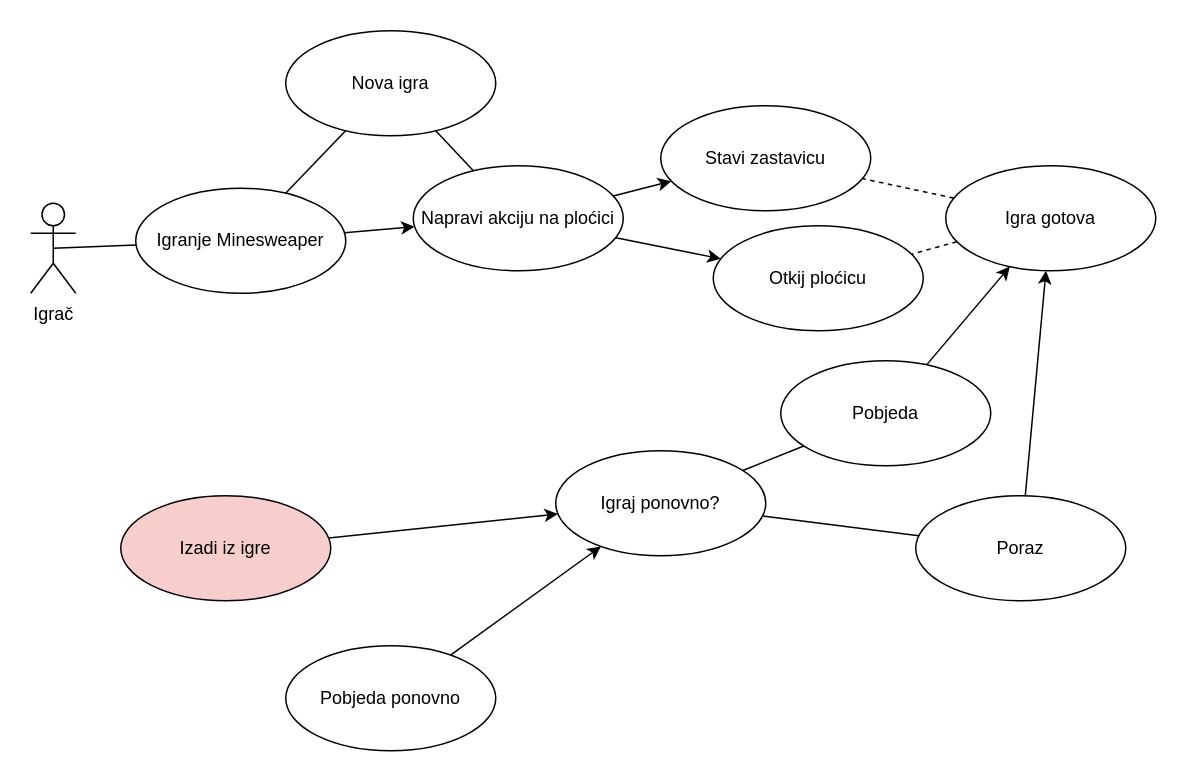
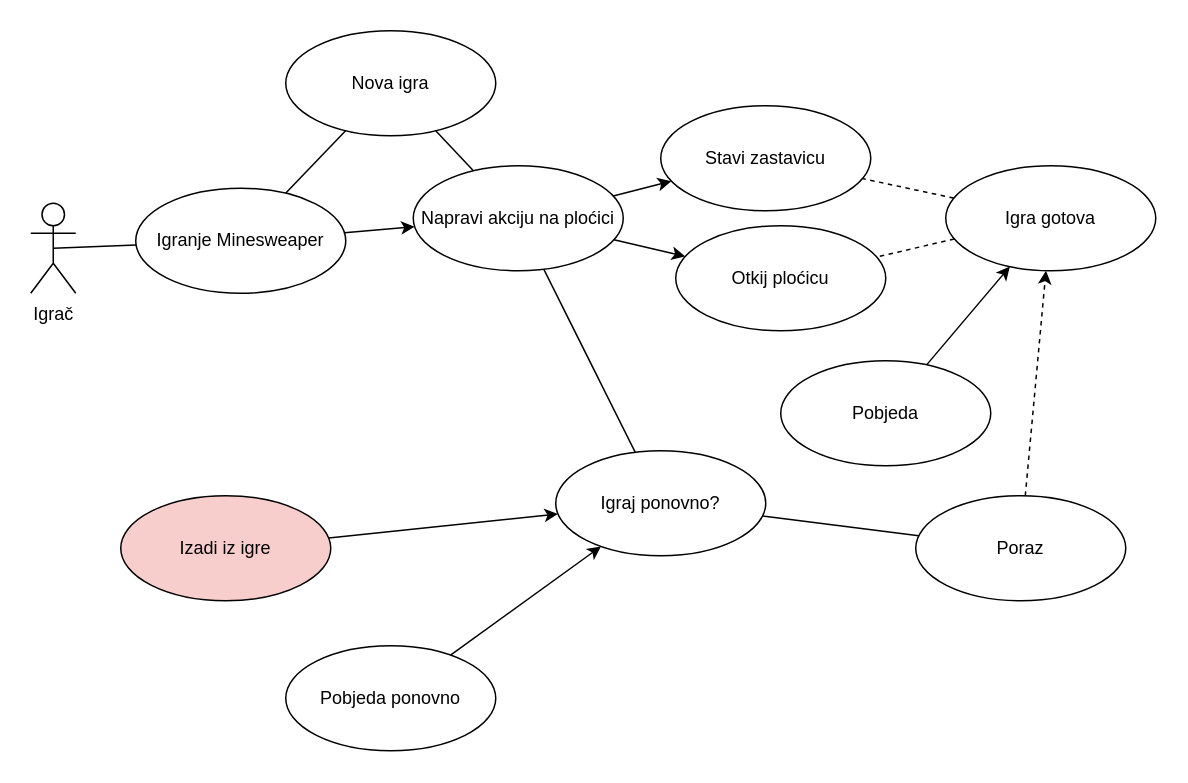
(818, 278) -> (781, 278)
(1035, 386) -> (1035, 386)
(773, 458) -> (590, 361)
